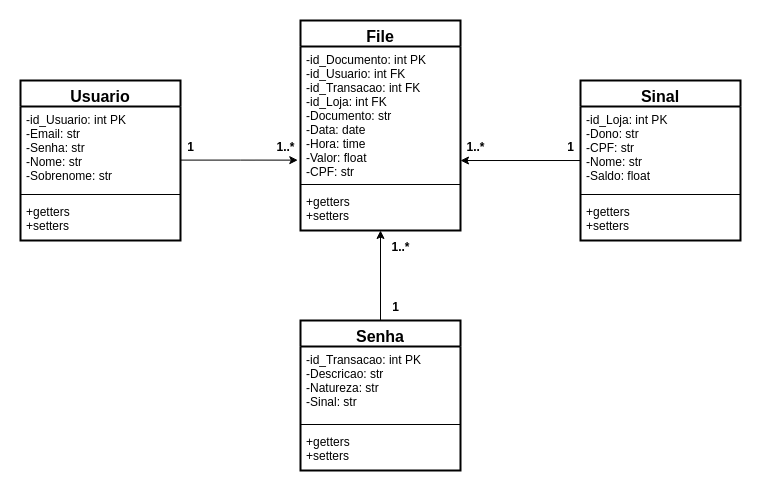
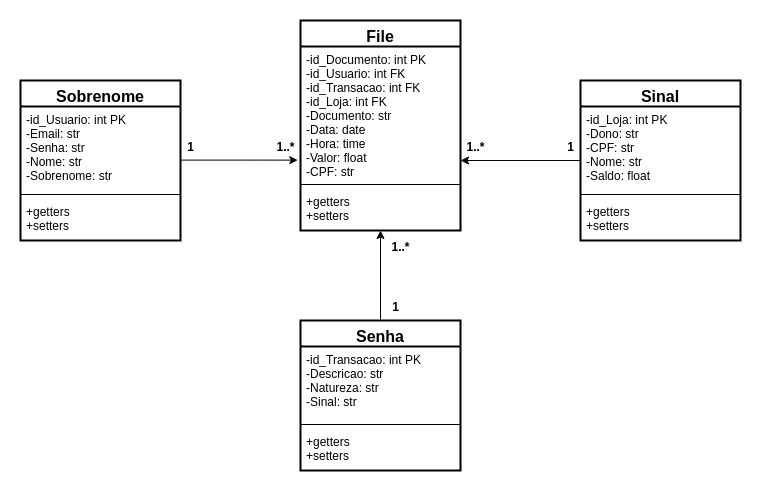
(100, 97) -> (100, 97)
